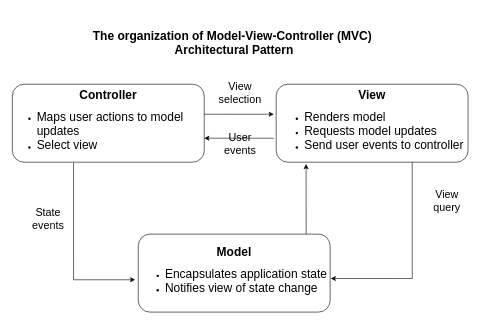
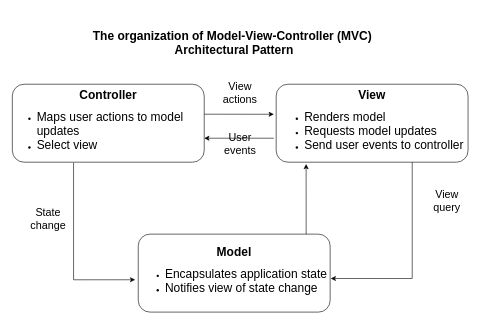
(240, 93) -> (240, 93)
(48, 219) -> (48, 219)
